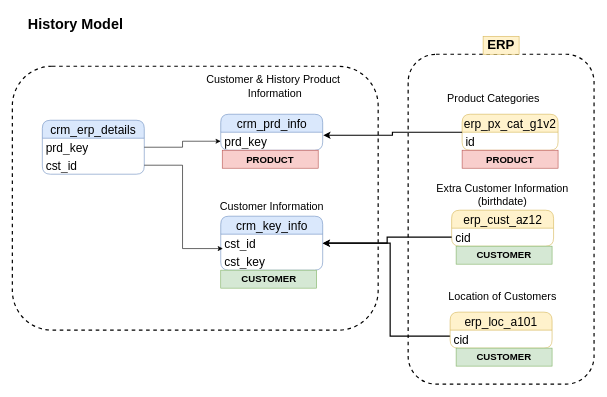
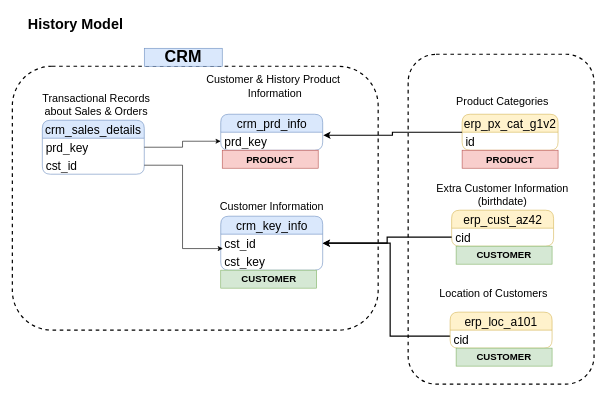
(501, 45) -> none
none -> (183, 57)
(494, 99) -> (503, 102)
none -> (96, 105)
(93, 129) -> (93, 129)
(503, 219) -> (503, 219)
(503, 297) -> (494, 294)
